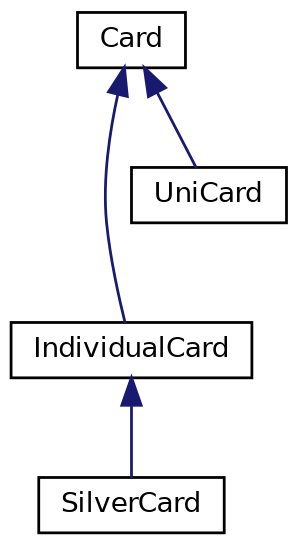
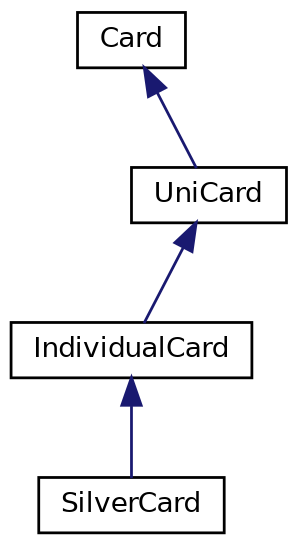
(106, 210) -> (164, 285)
